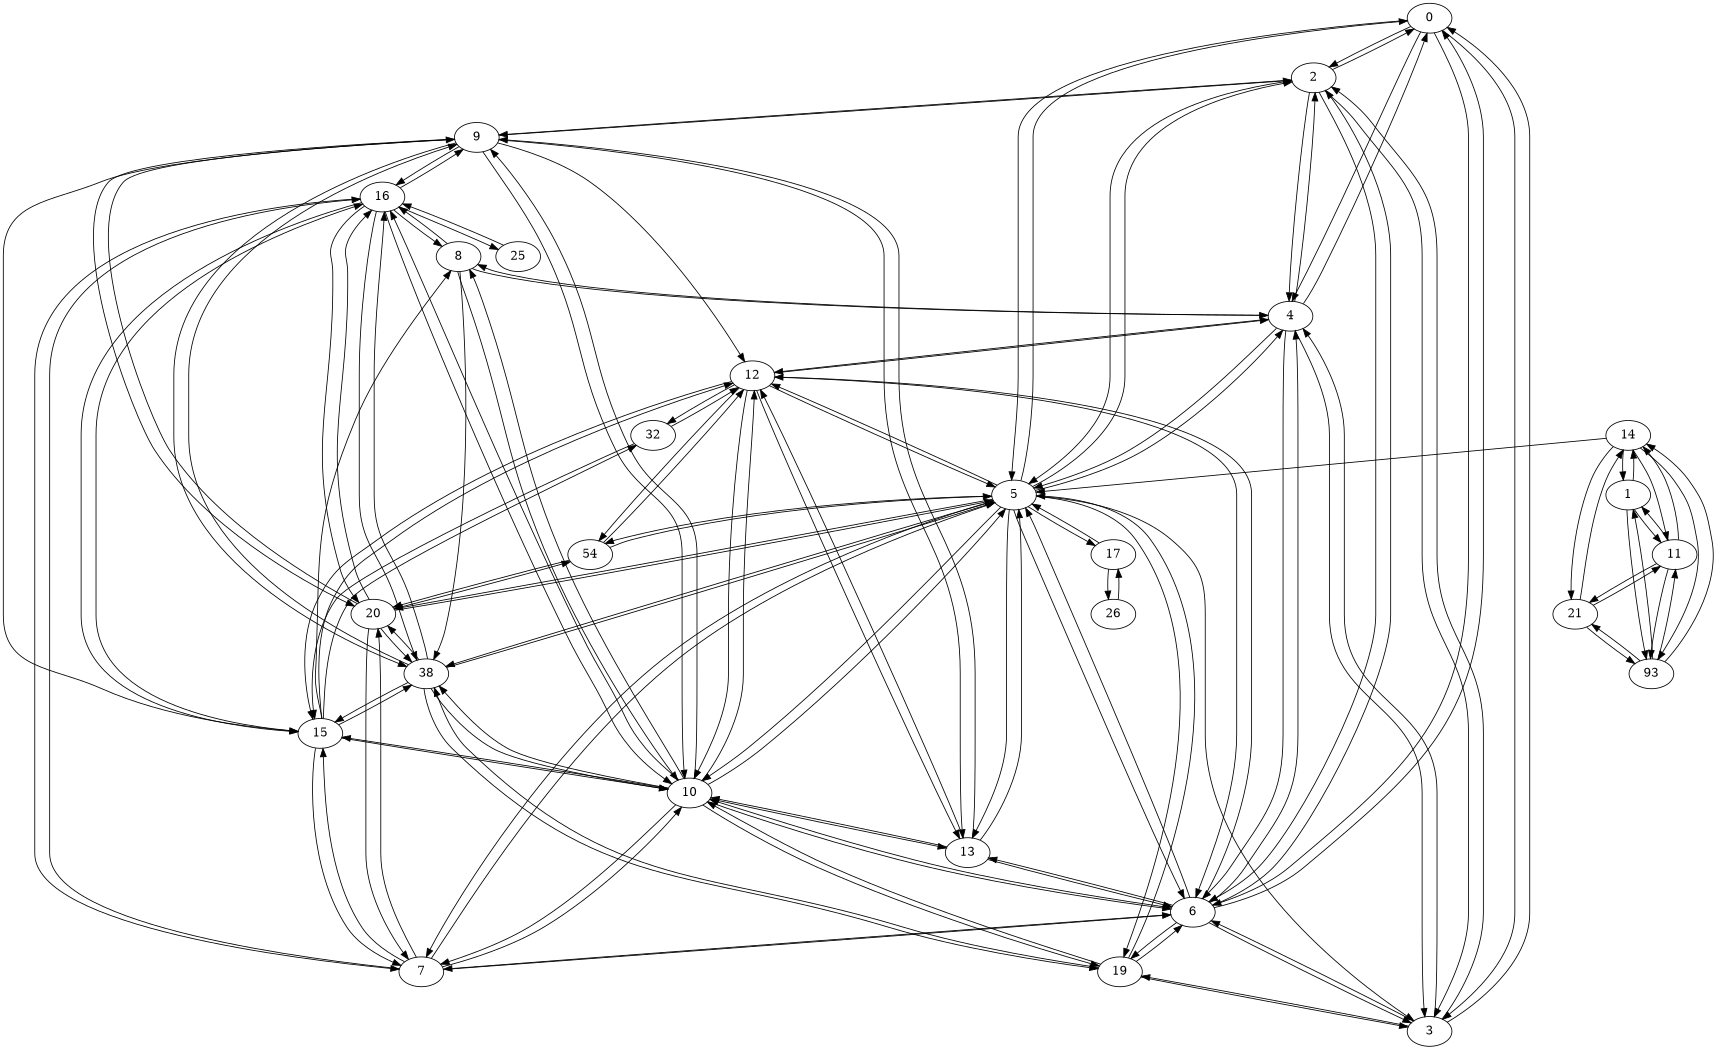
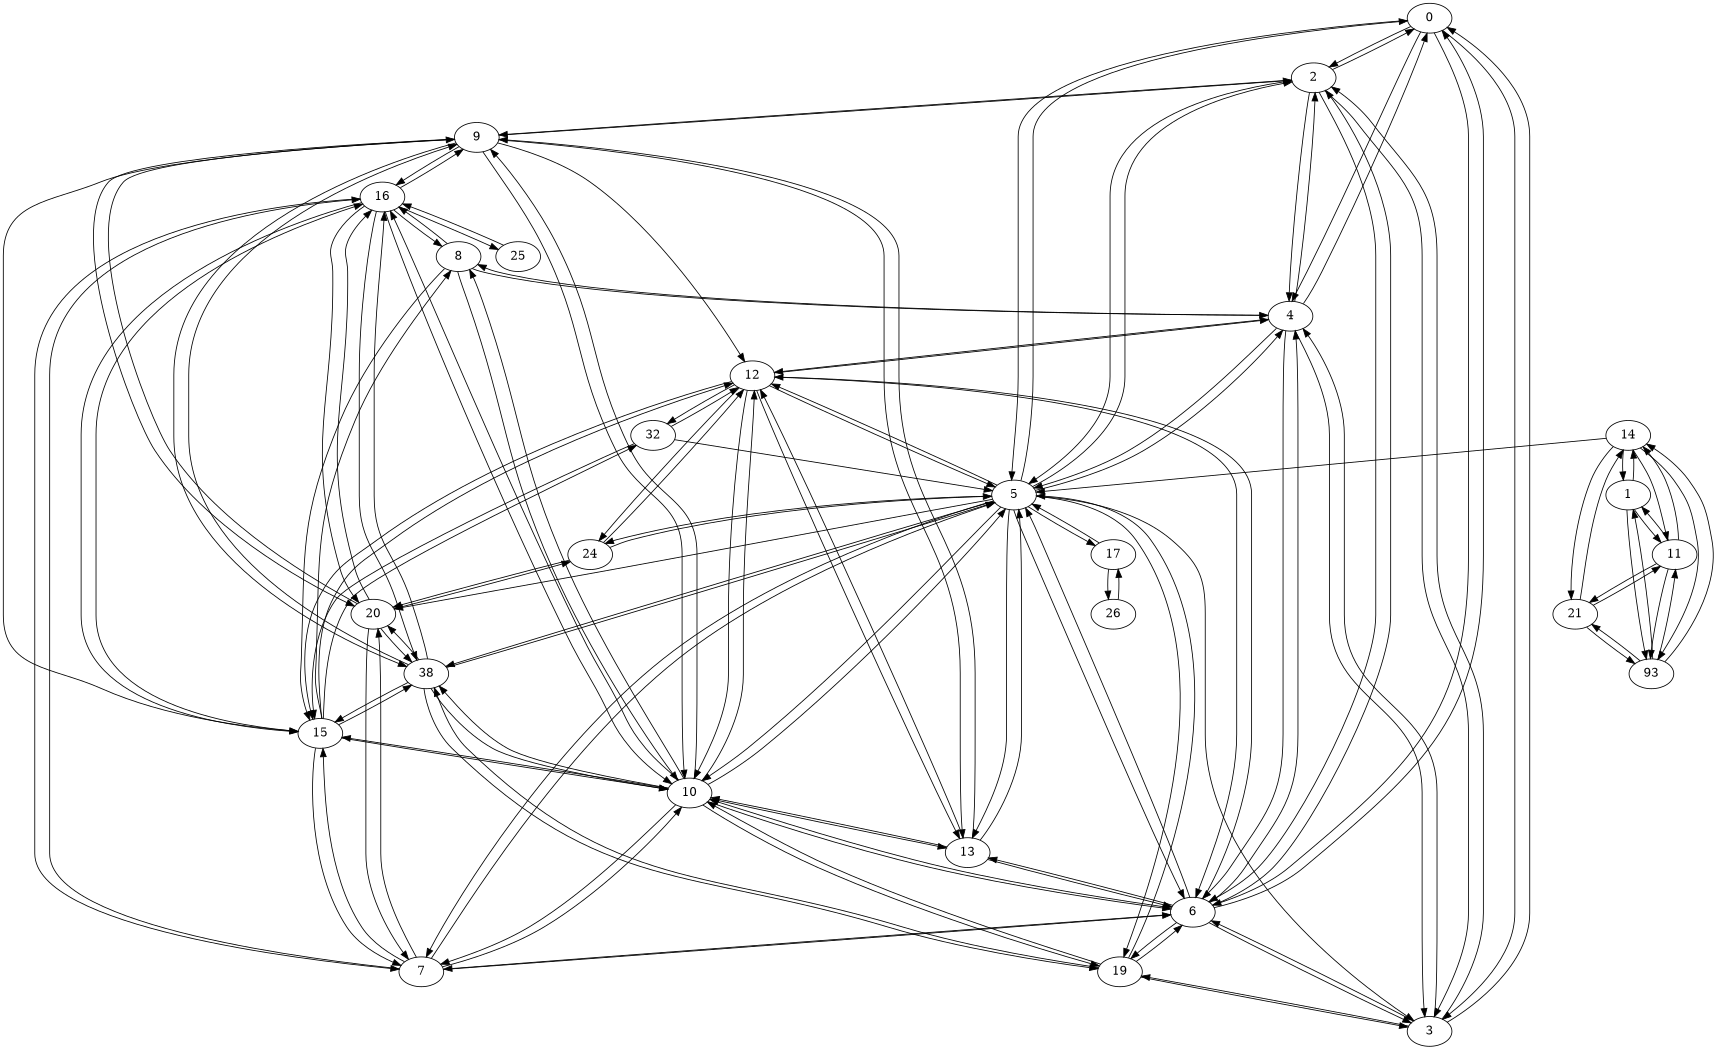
(465, 463) -> (317, 485)
(590, 555) -> (590, 555)
(690, 558) -> (829, 465)
